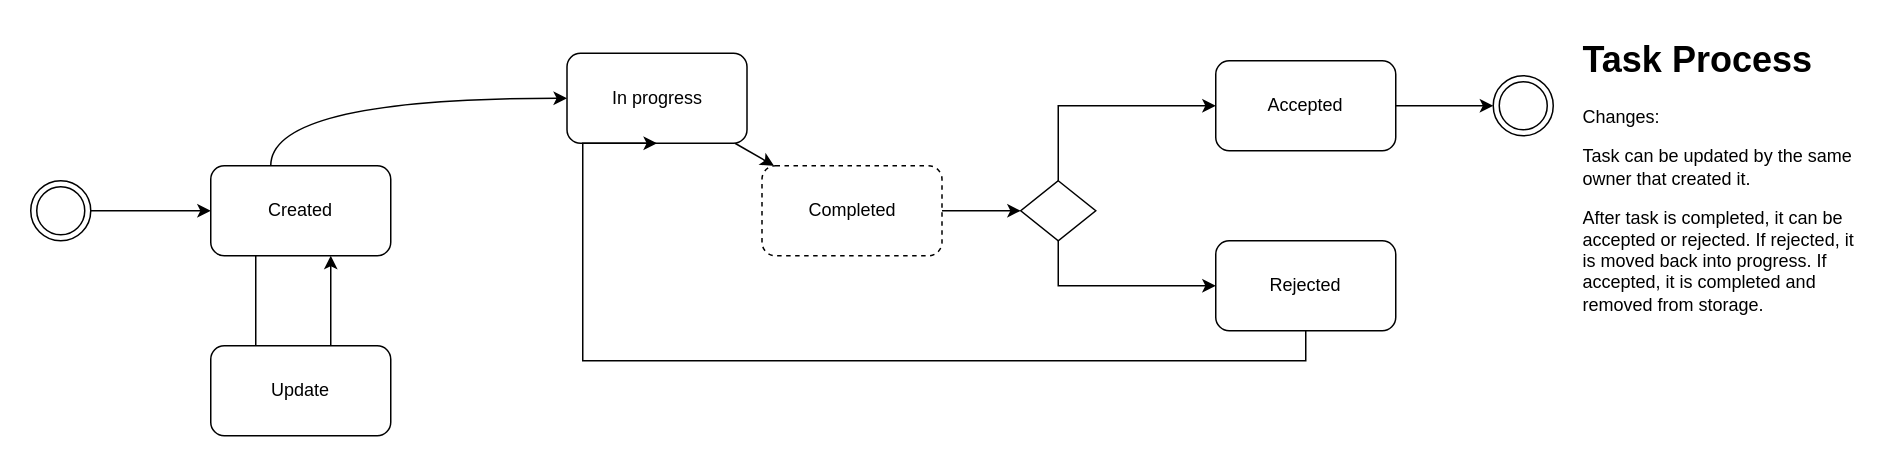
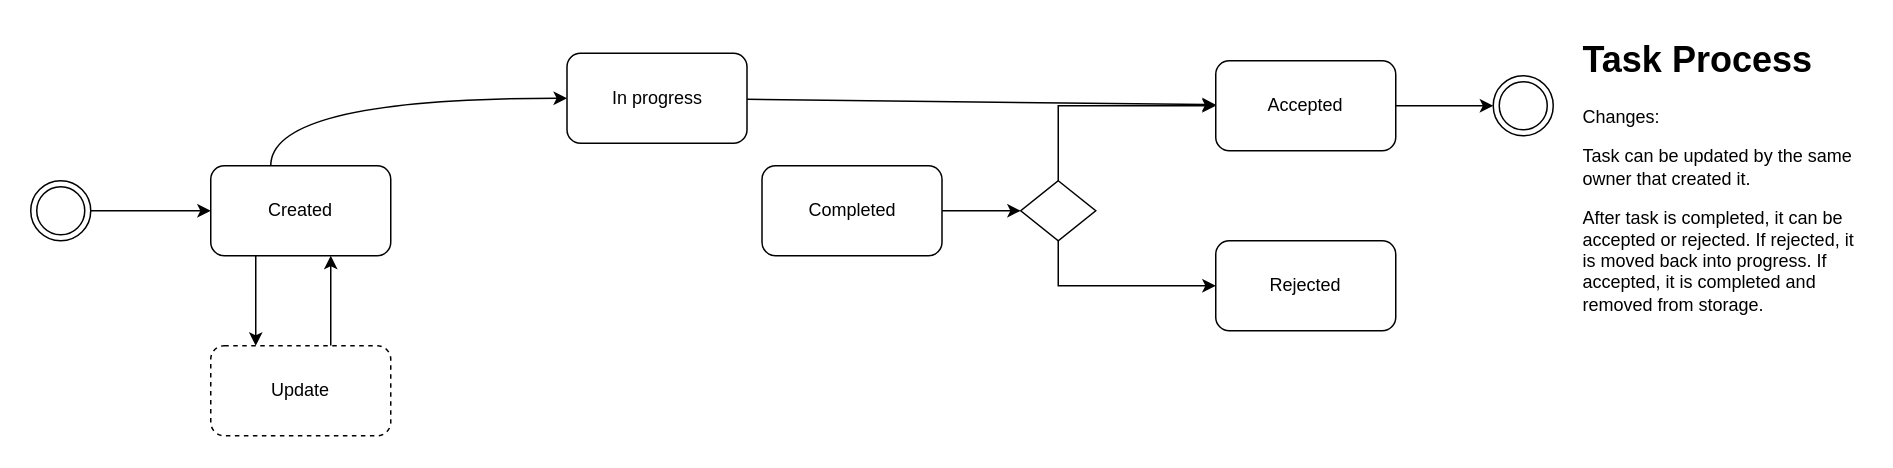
(750, 152) -> (929, 101)
(852, 211) -> (852, 211)
(256, 339) -> (256, 334)
(850, 361) -> none
(301, 391) -> (301, 391)
